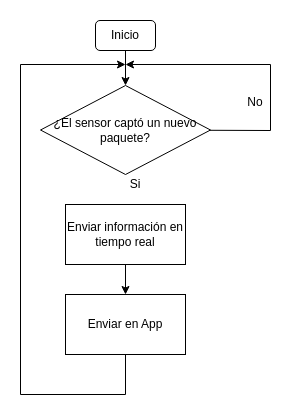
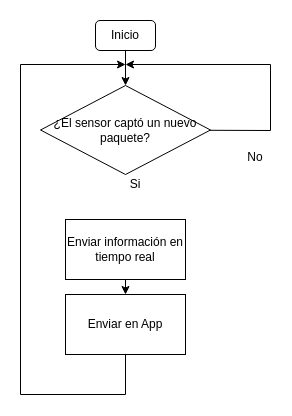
(256, 103) -> (256, 158)
(126, 235) -> (126, 250)
